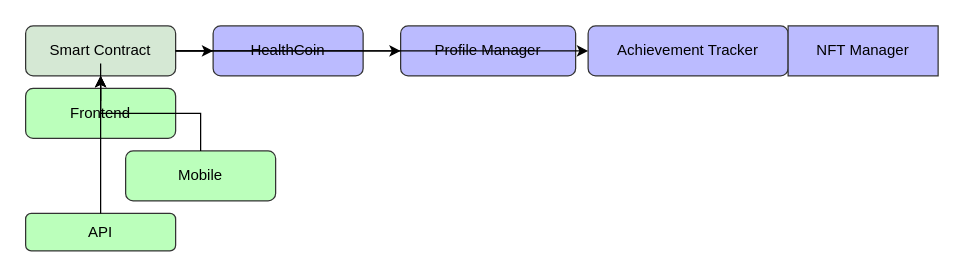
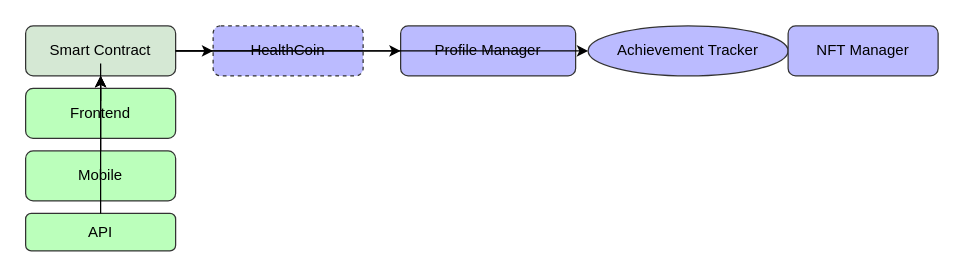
(288, 51) -> (288, 51)
(688, 51) -> (688, 51)
(863, 51) -> (863, 51)
(201, 176) -> (101, 176)
